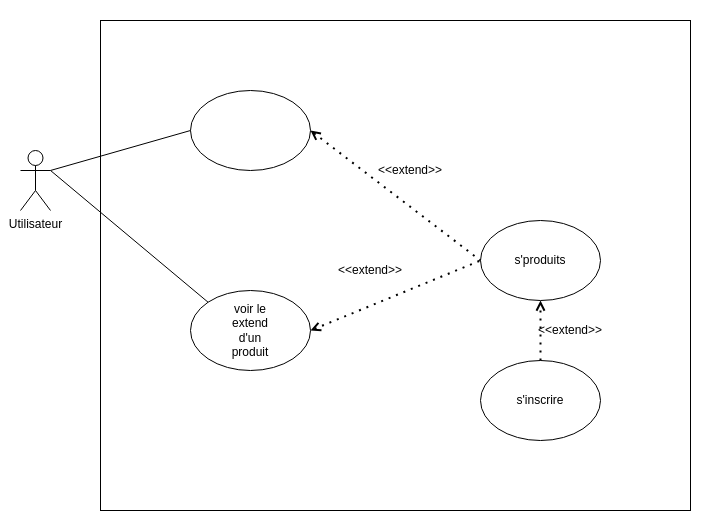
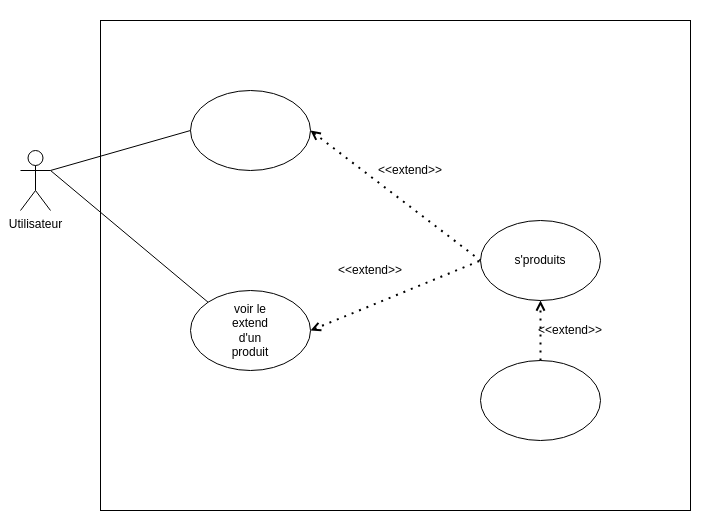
(541, 401) -> none
